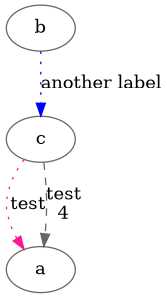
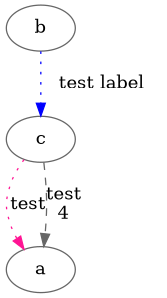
(102, 84) -> (102, 84)
